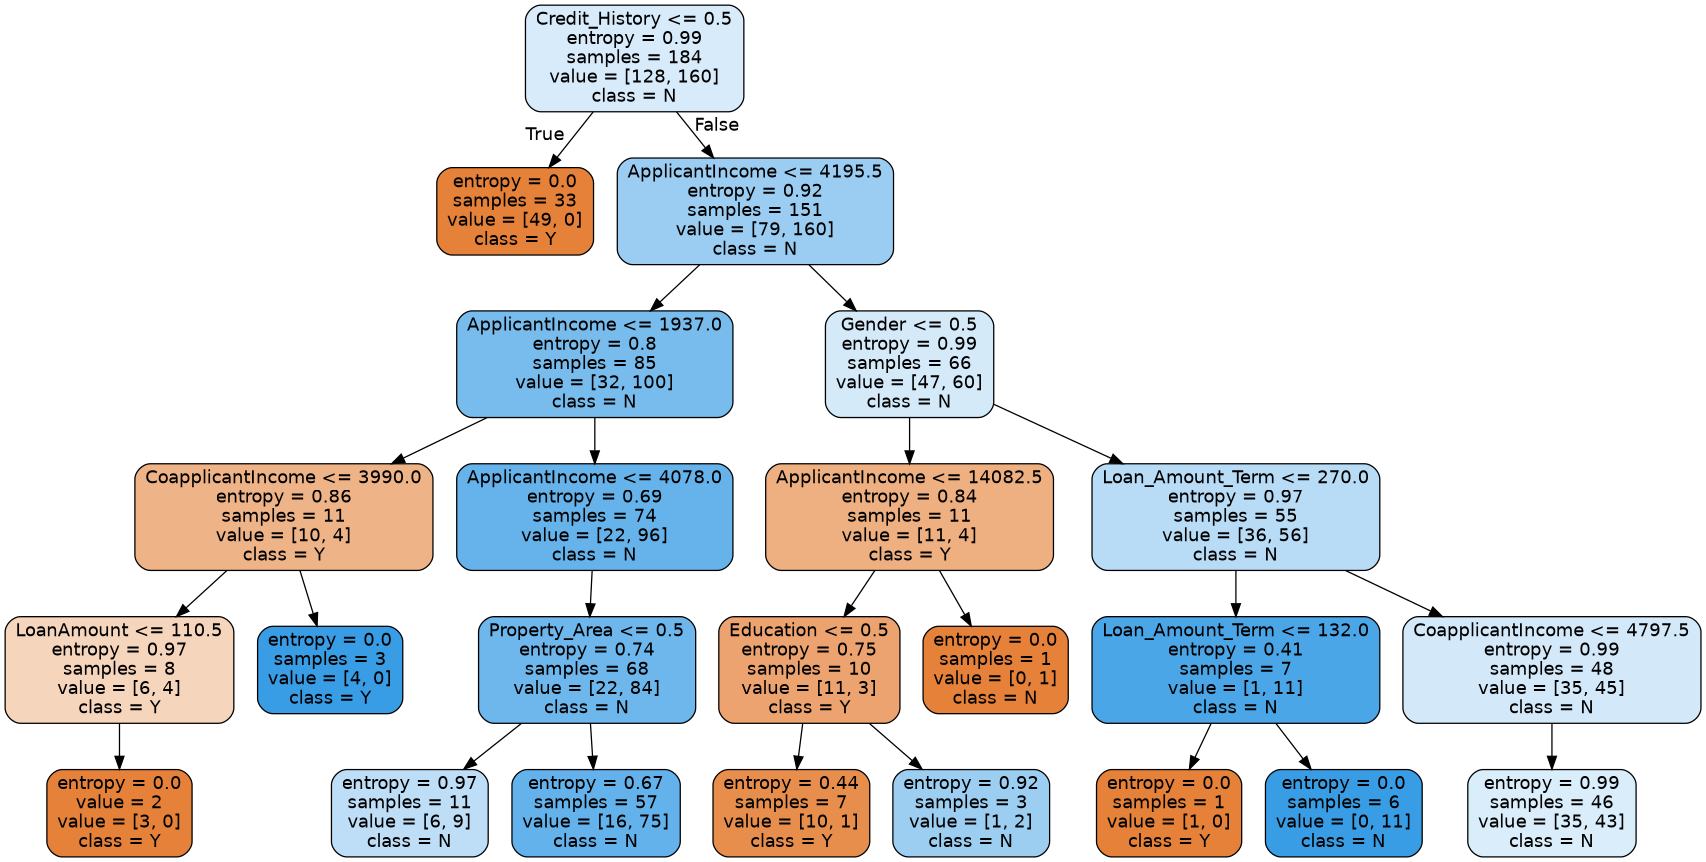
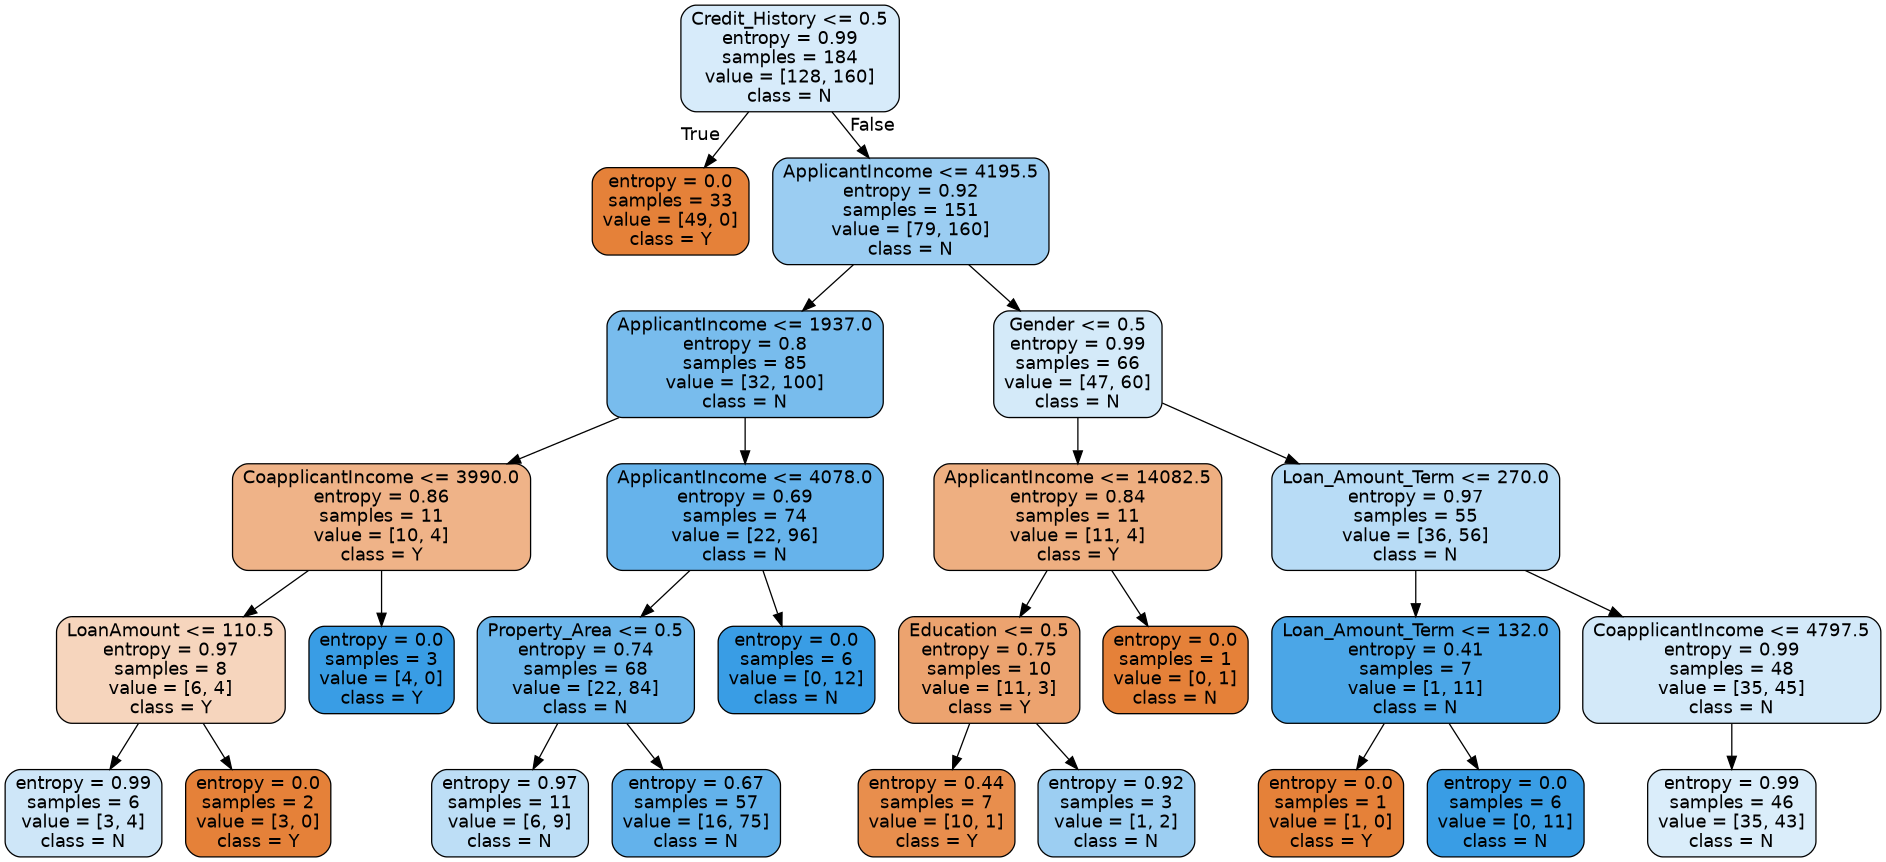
none -> (797, 670)
none -> (84, 813)
(119, 813) -> (258, 813)
